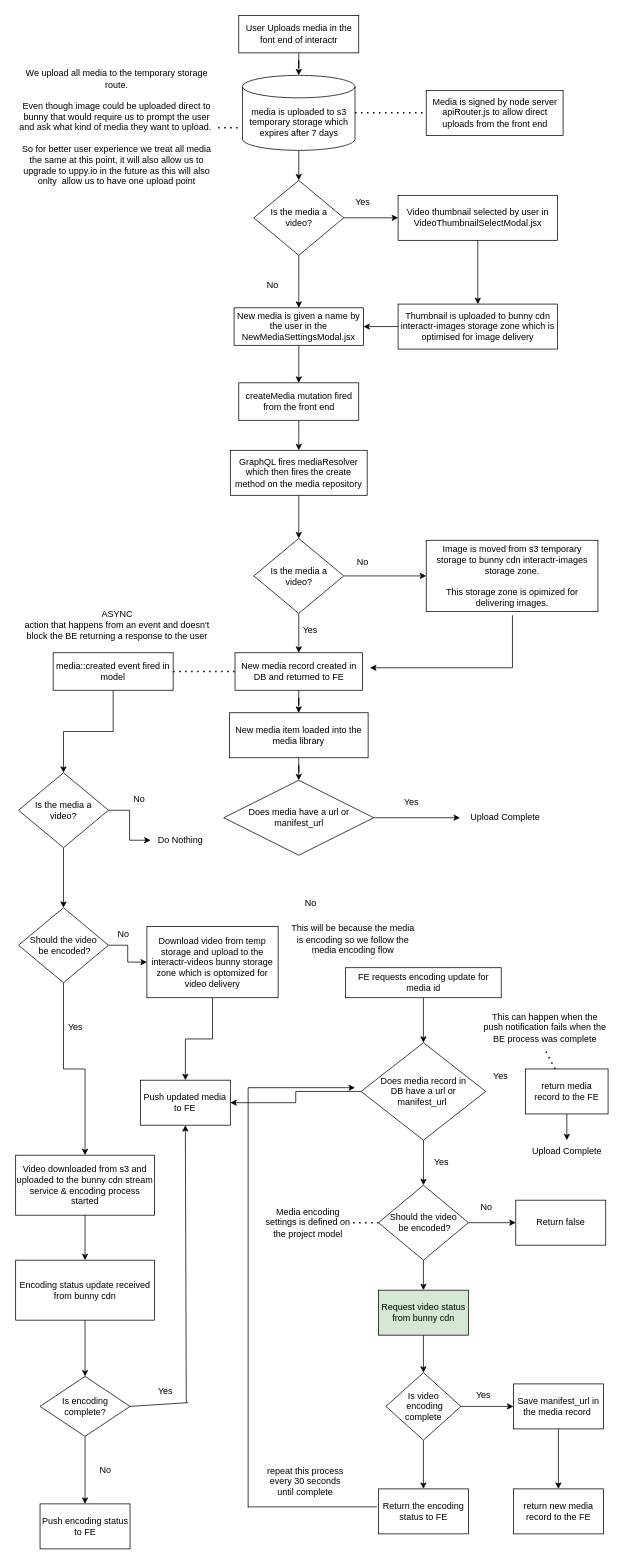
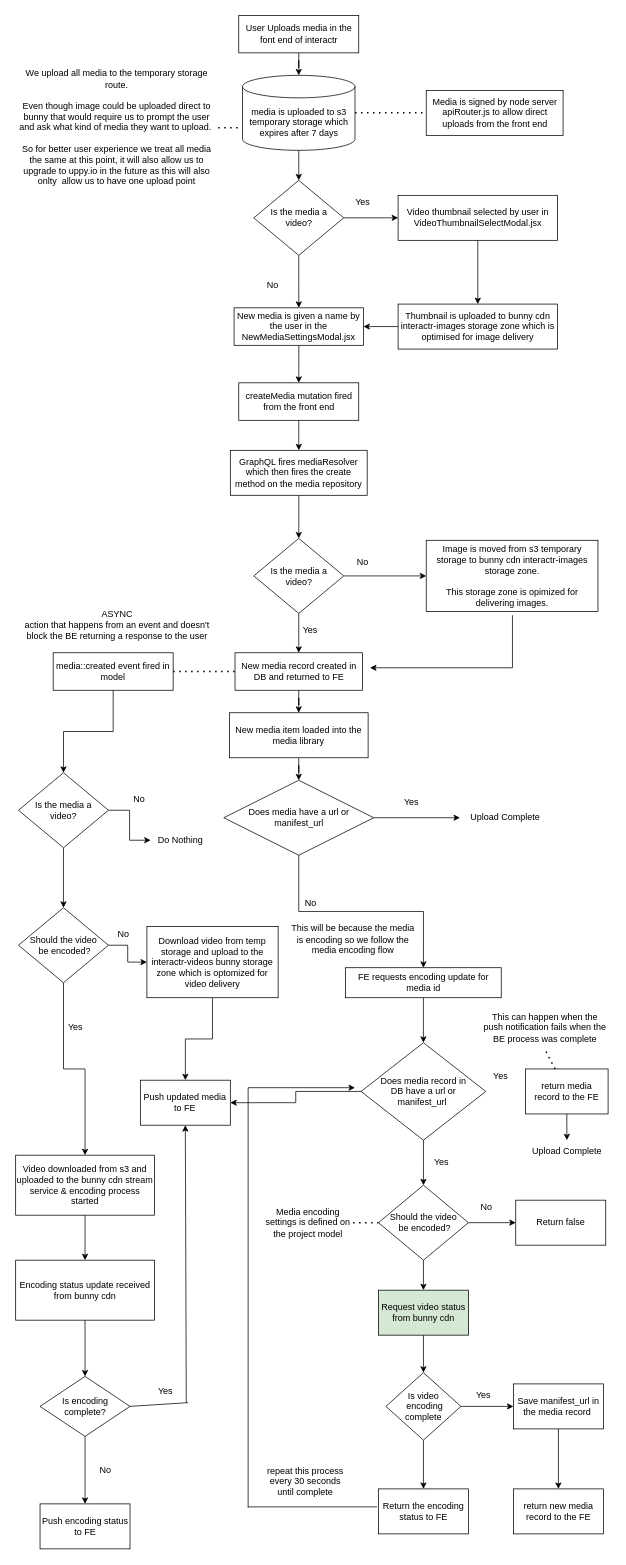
none -> (358, 912)
